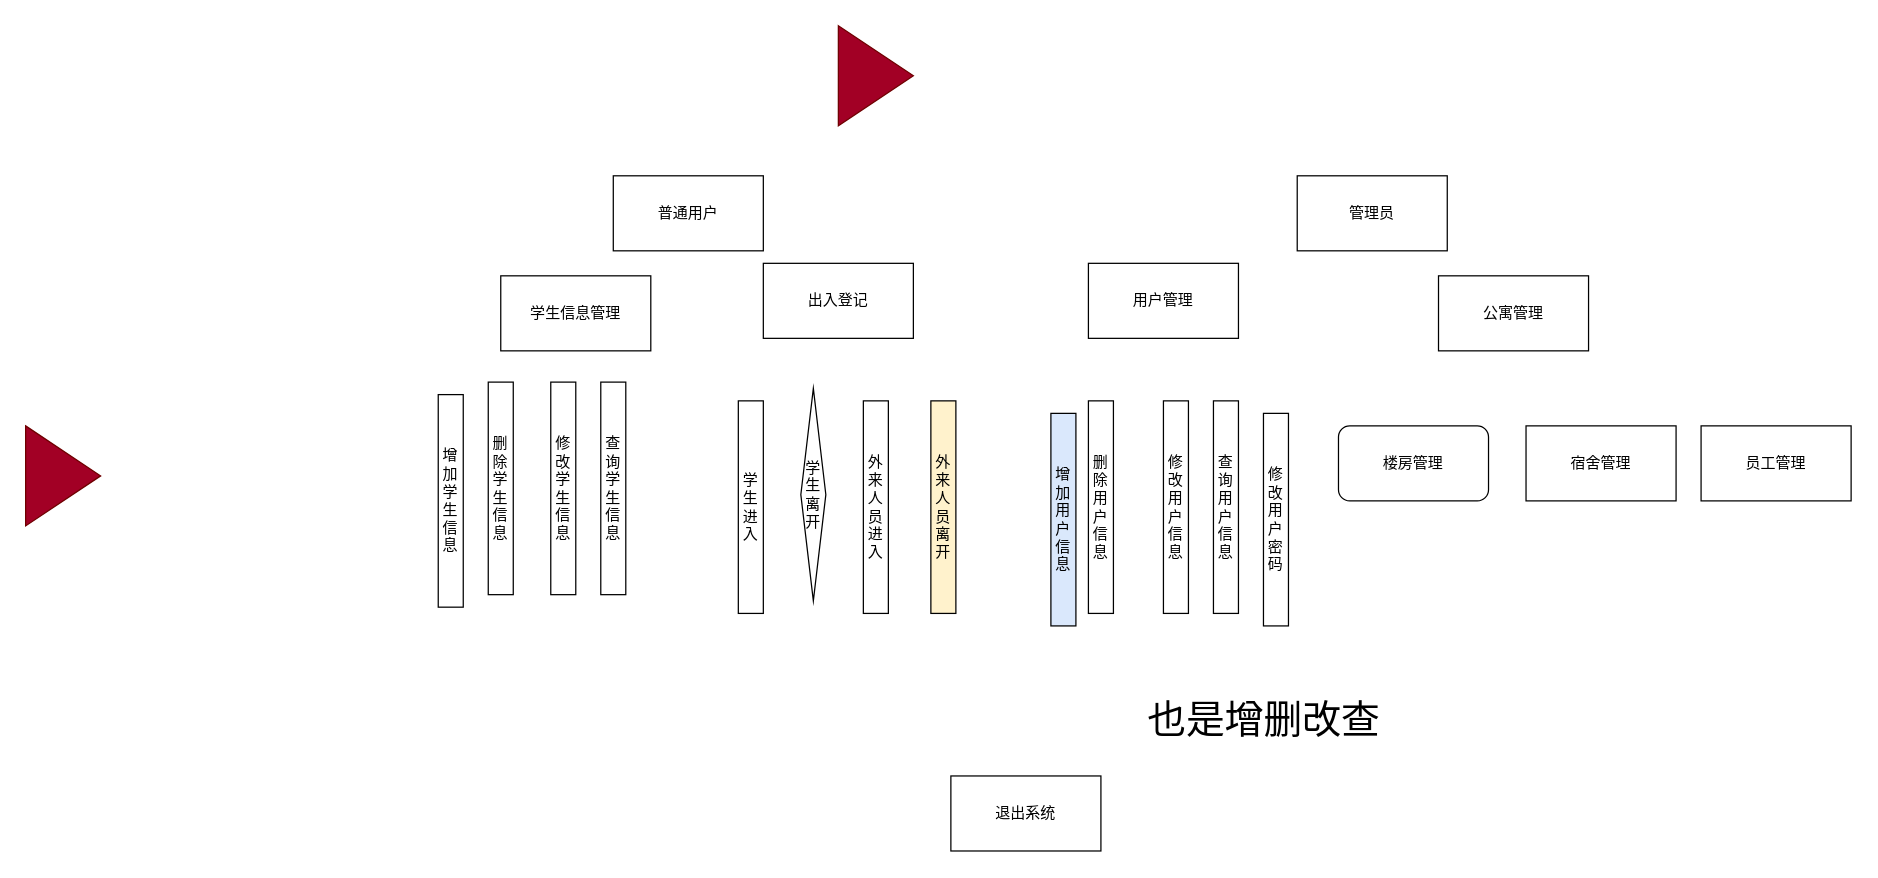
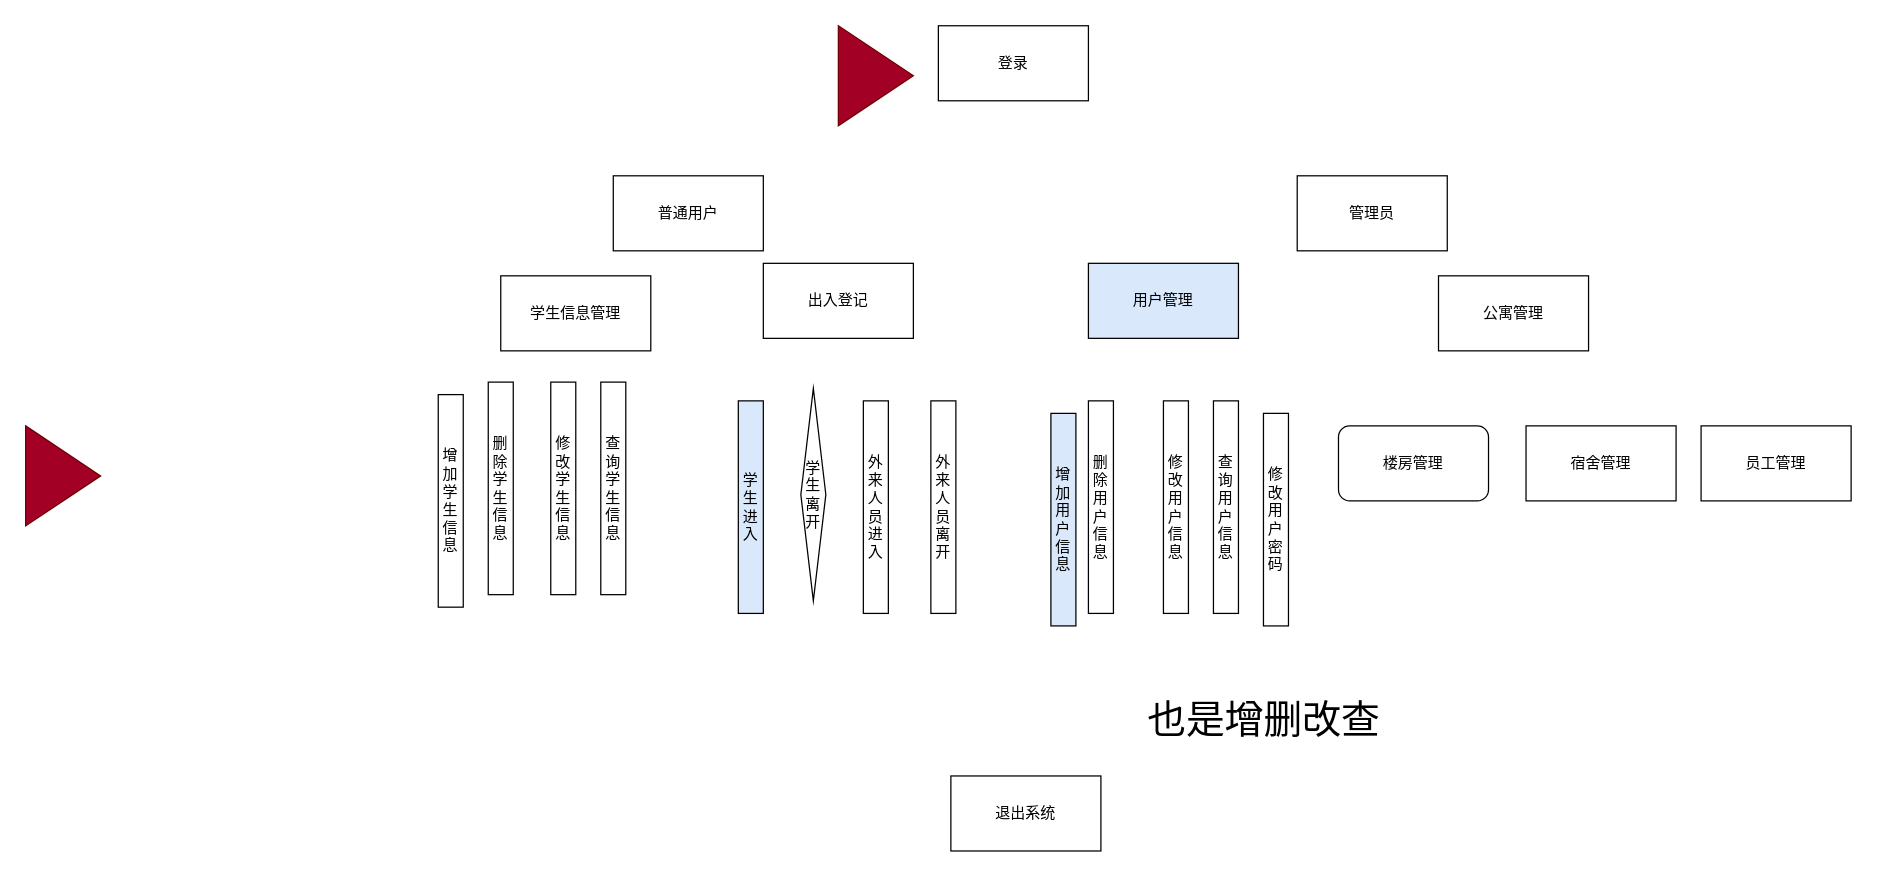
none -> (1013, 63)
(1163, 301) -> (1163, 301)
(751, 507) -> (751, 507)
(943, 507) -> (943, 507)
